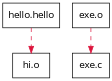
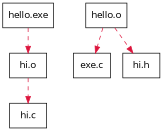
(31, 15) -> (28, 15)
(91, 15) -> (106, 15)
none -> (141, 66)
none -> (28, 116)
